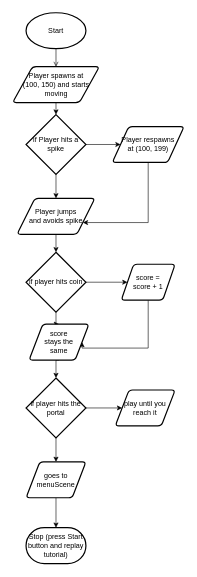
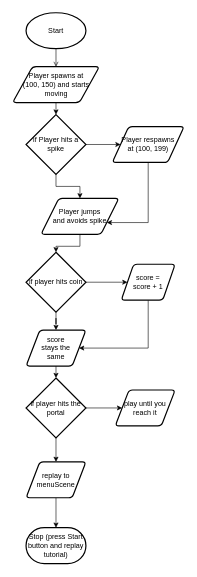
(56, 216) -> (80, 216)
(59, 342) -> (56, 348)
(56, 480) -> (56, 480)
